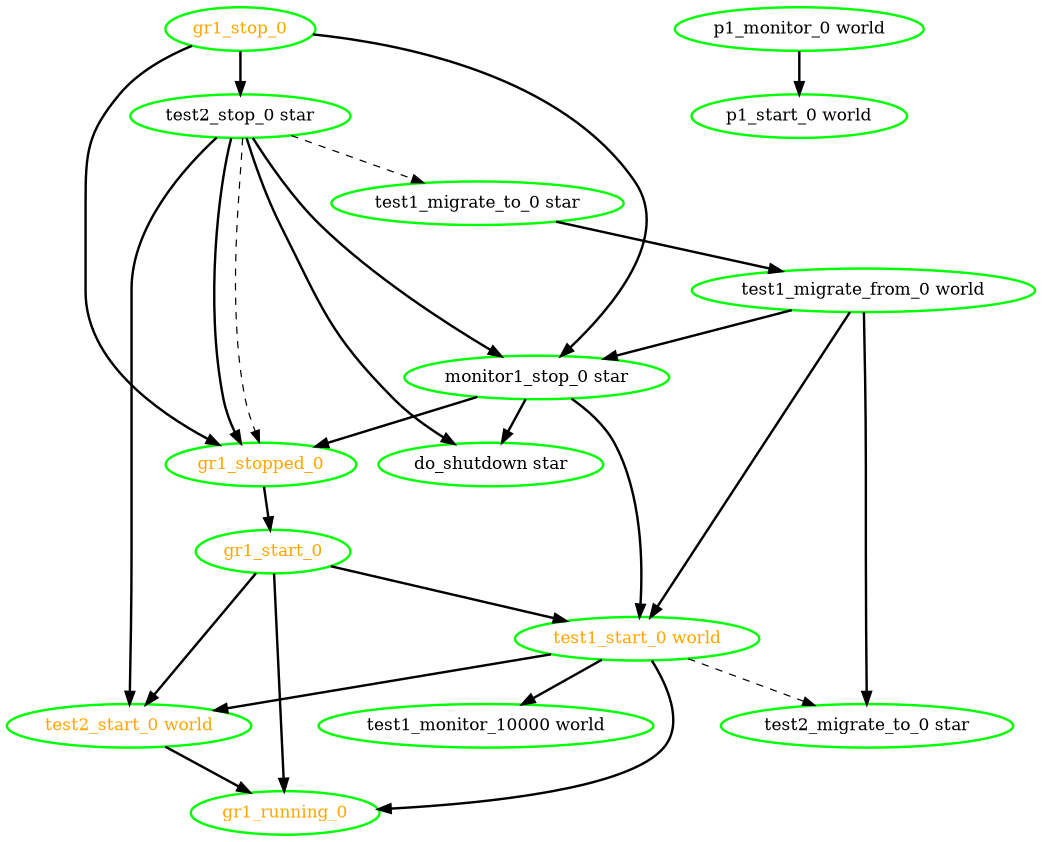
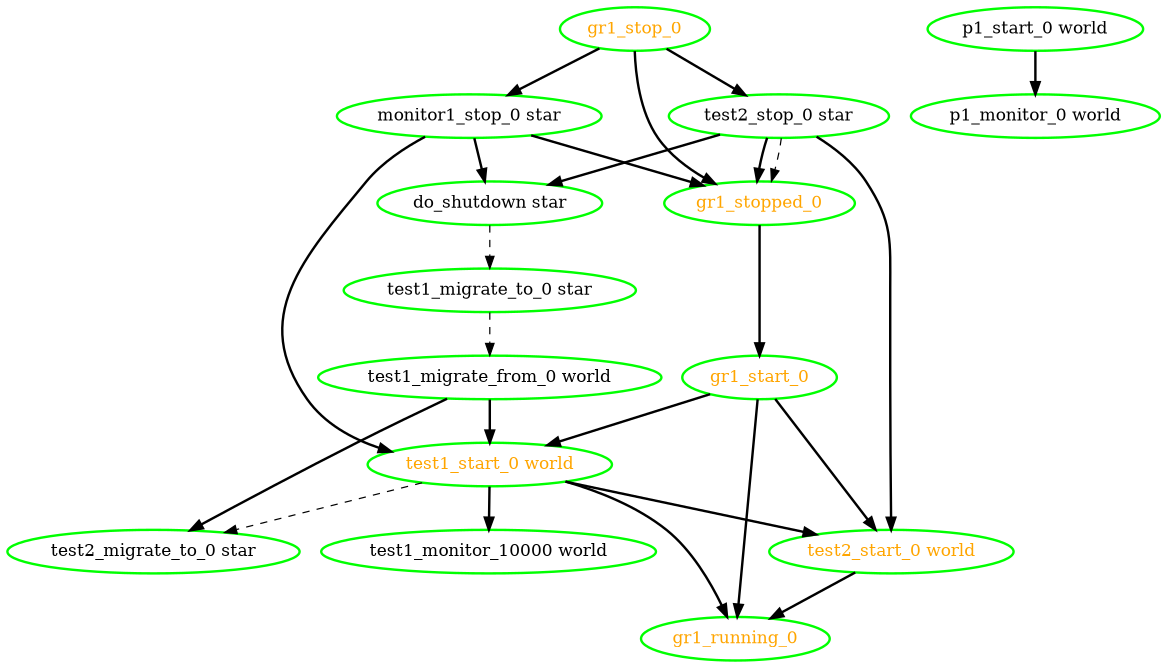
(799, 67) -> (1035, 67)
(352, 157) -> (490, 241)
(663, 245) -> (490, 328)
(358, 259) -> none
(704, 333) -> none
